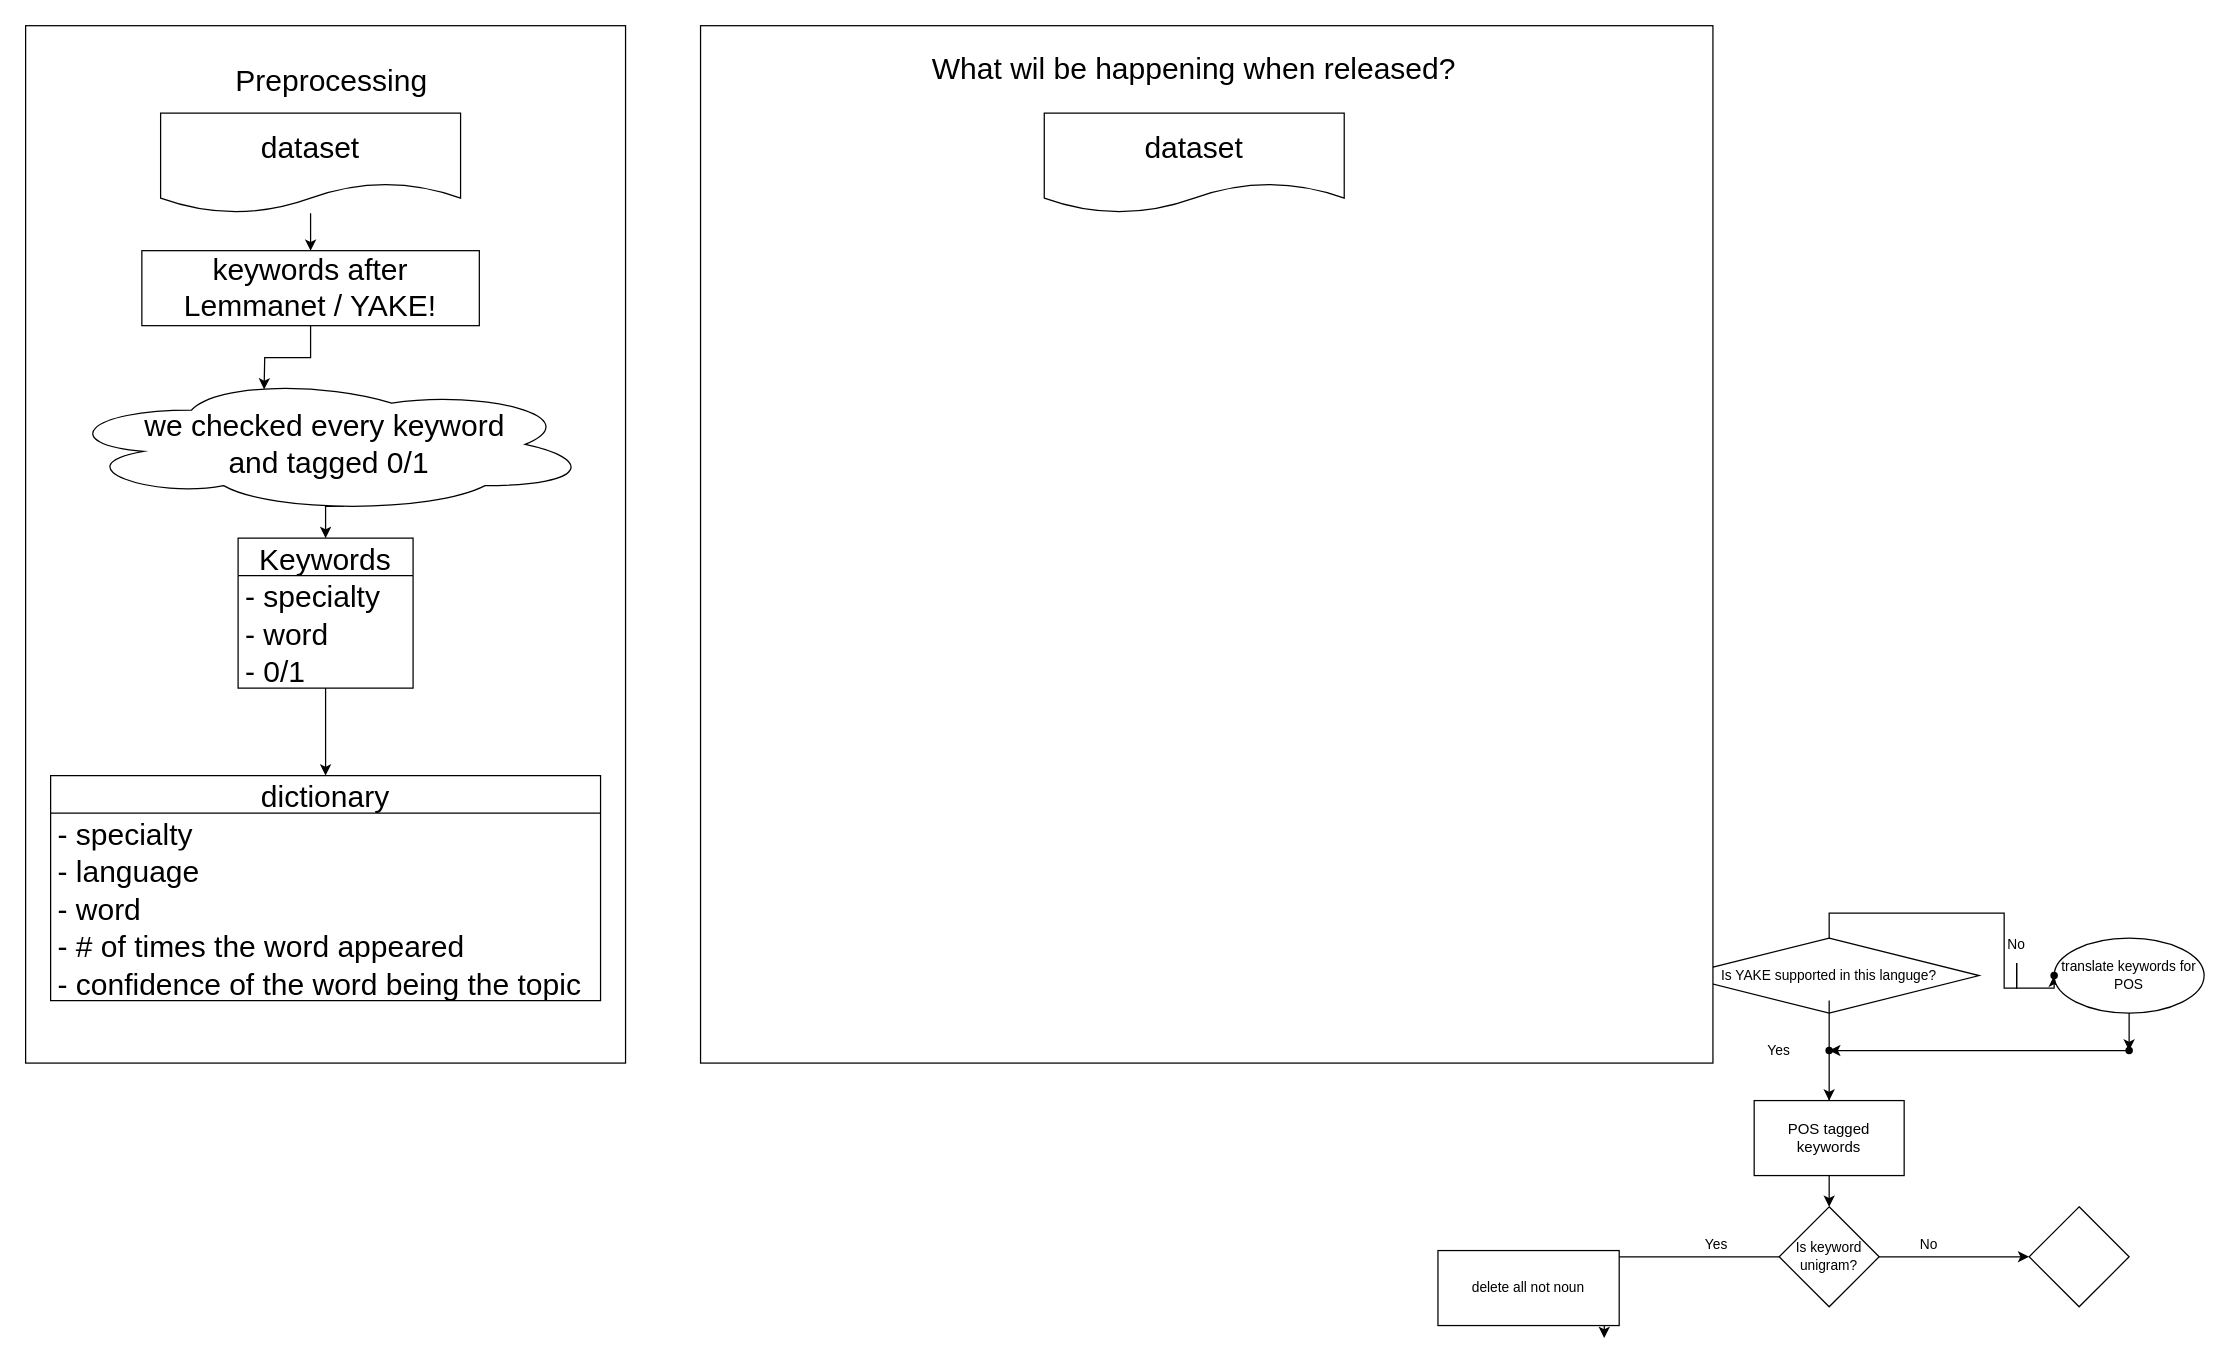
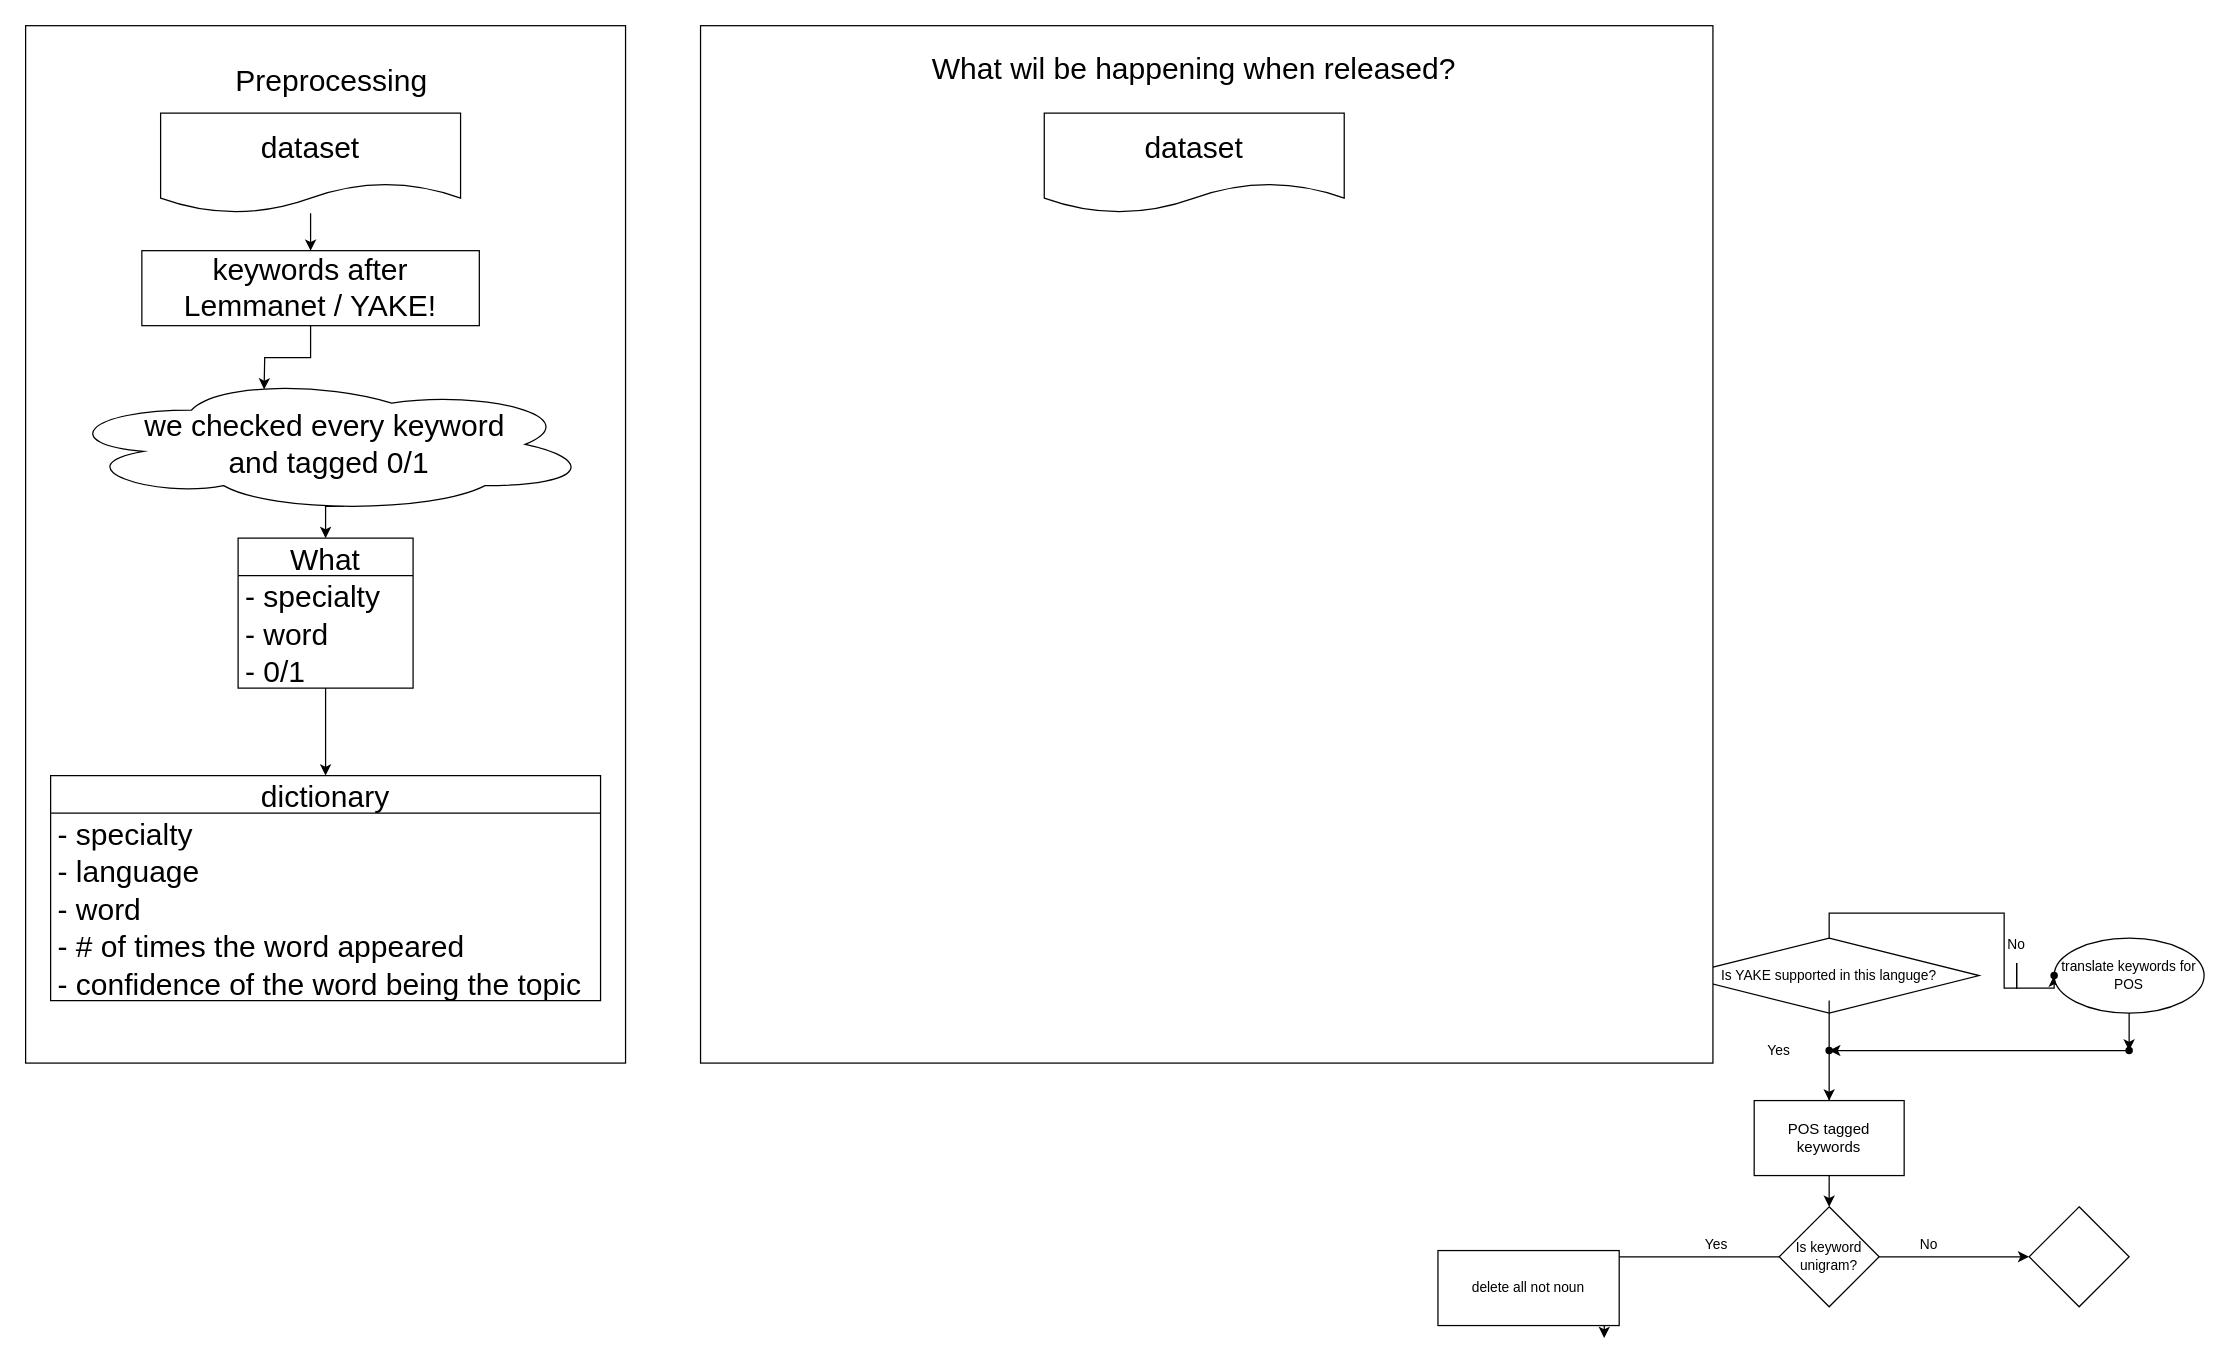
(325, 560) -> (325, 560)
